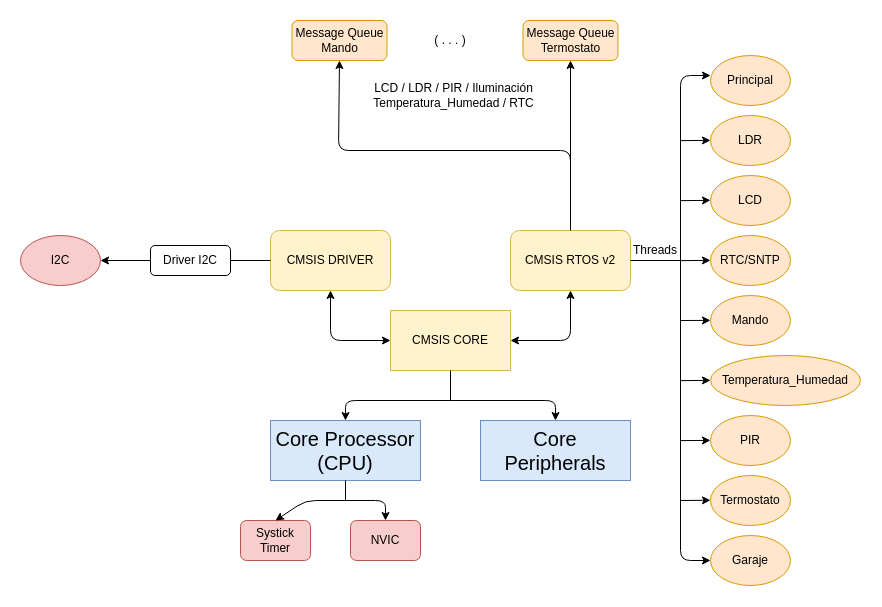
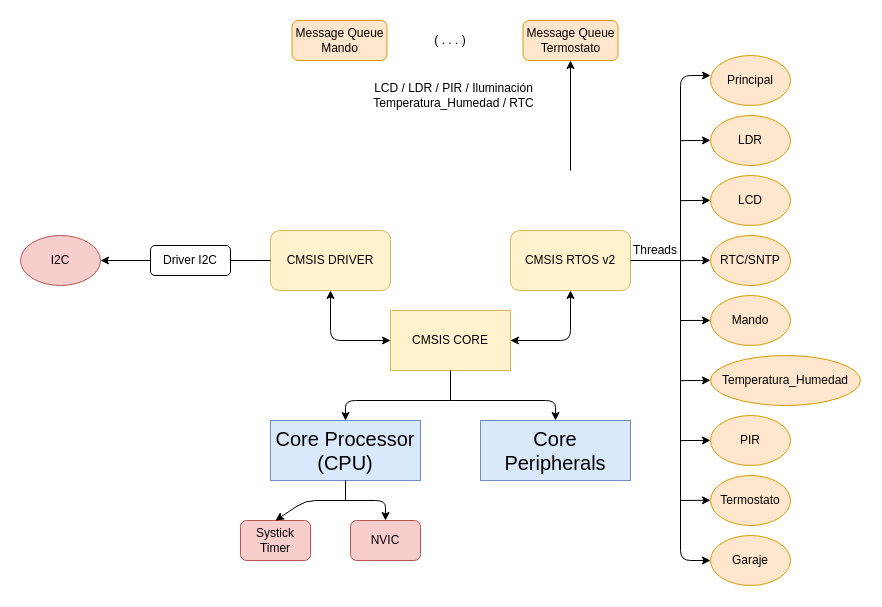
(416, 151) -> none
